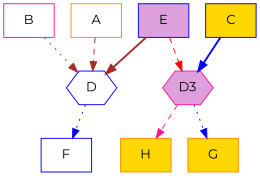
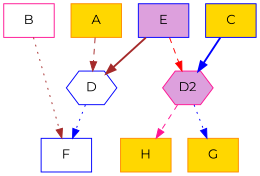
(96, 21) -> (96, 21)
(58, 52) -> (46, 83)
(188, 88) -> (188, 88)
